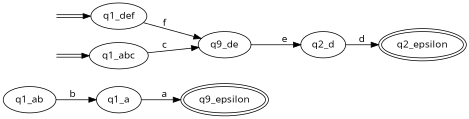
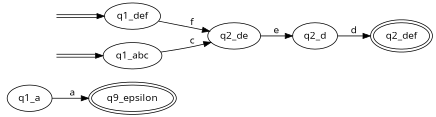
(225, 45) -> (234, 36)
(423, 45) -> (402, 36)
(30, 100) -> none
